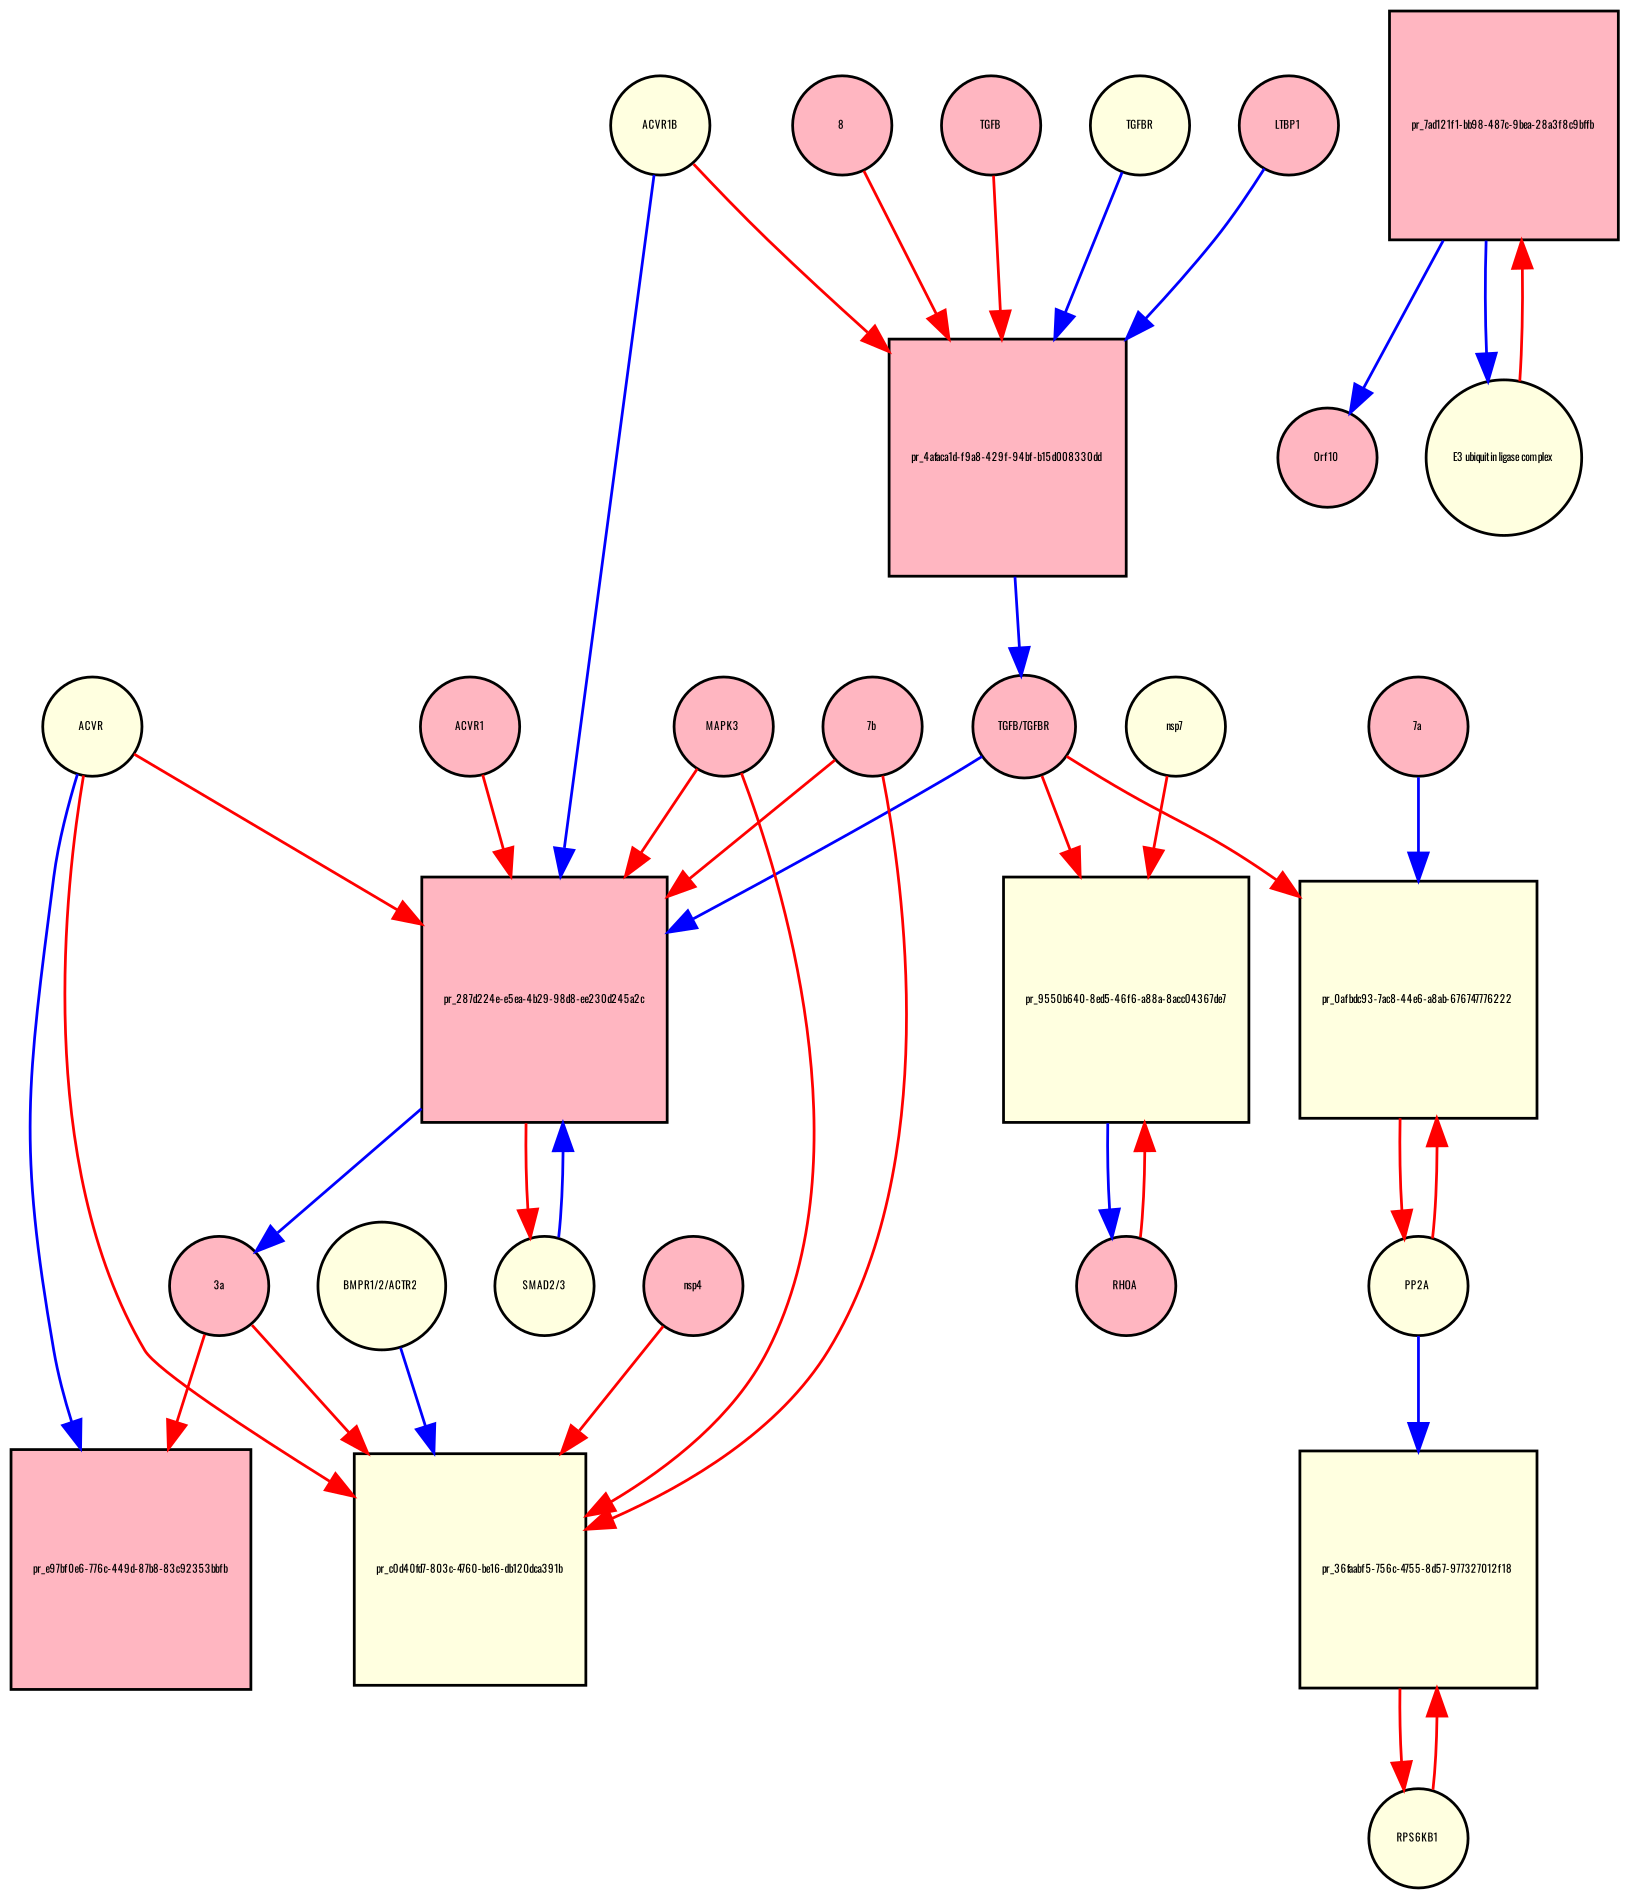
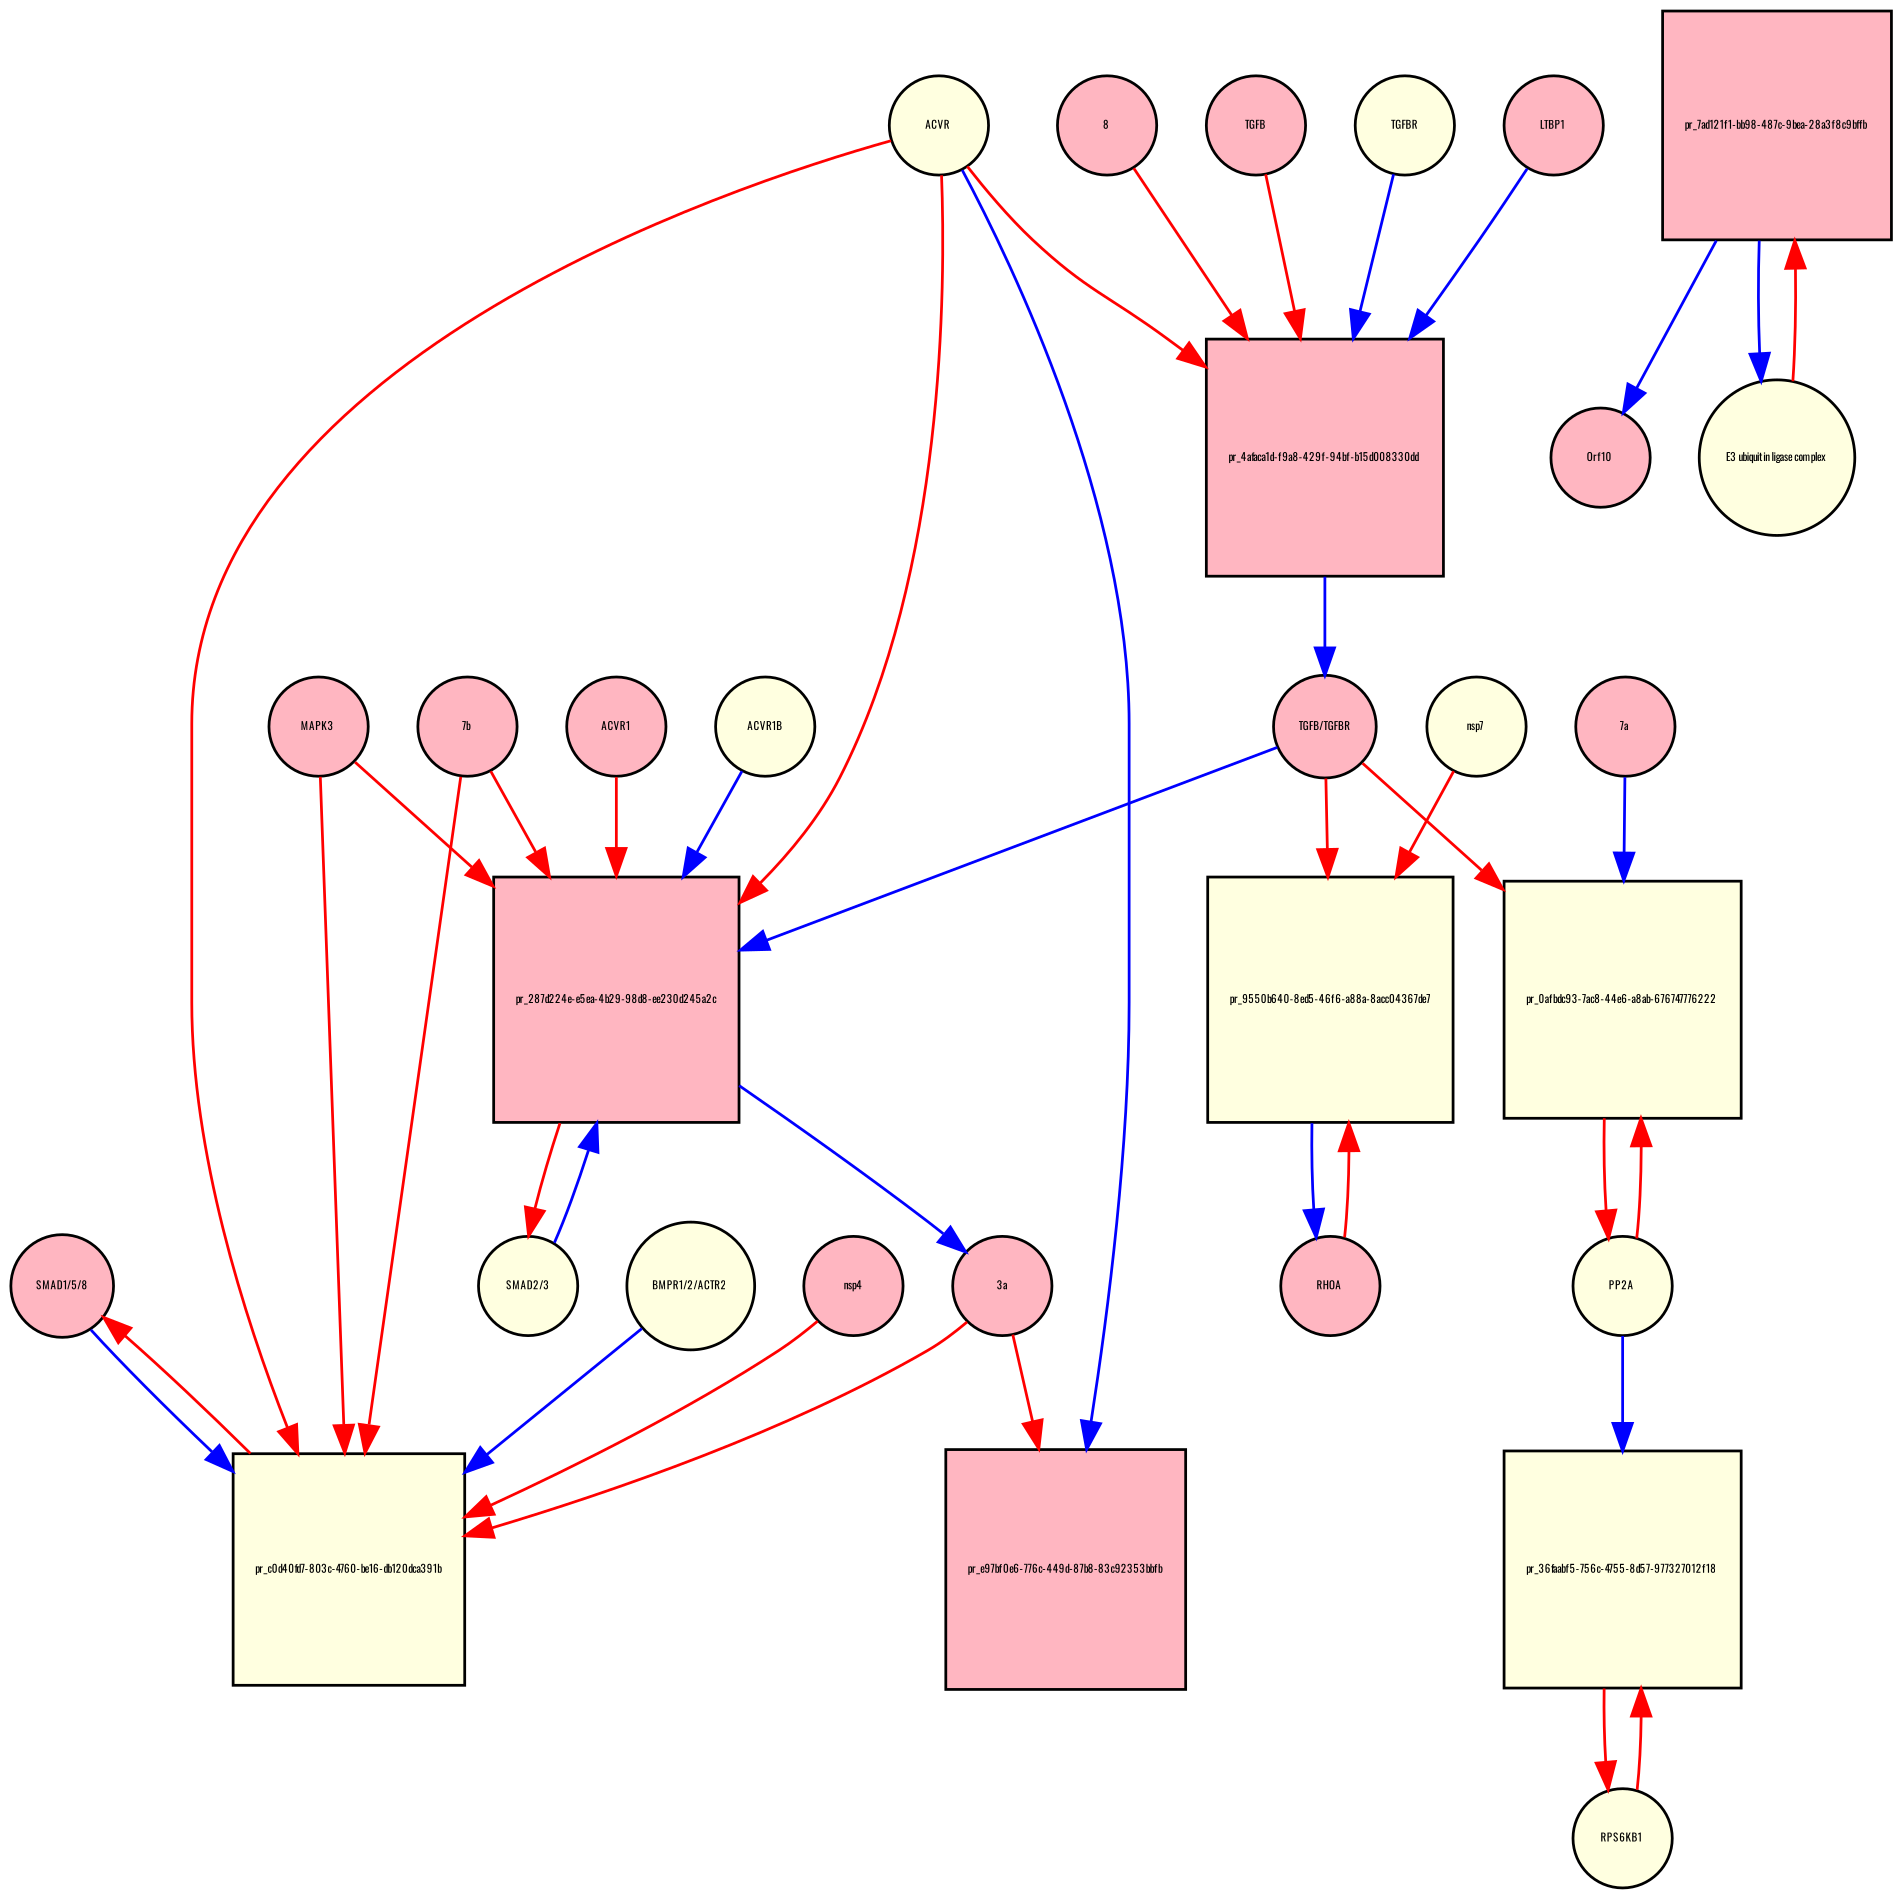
(779, 250) -> (1066, 269)
none -> (62, 1286)
